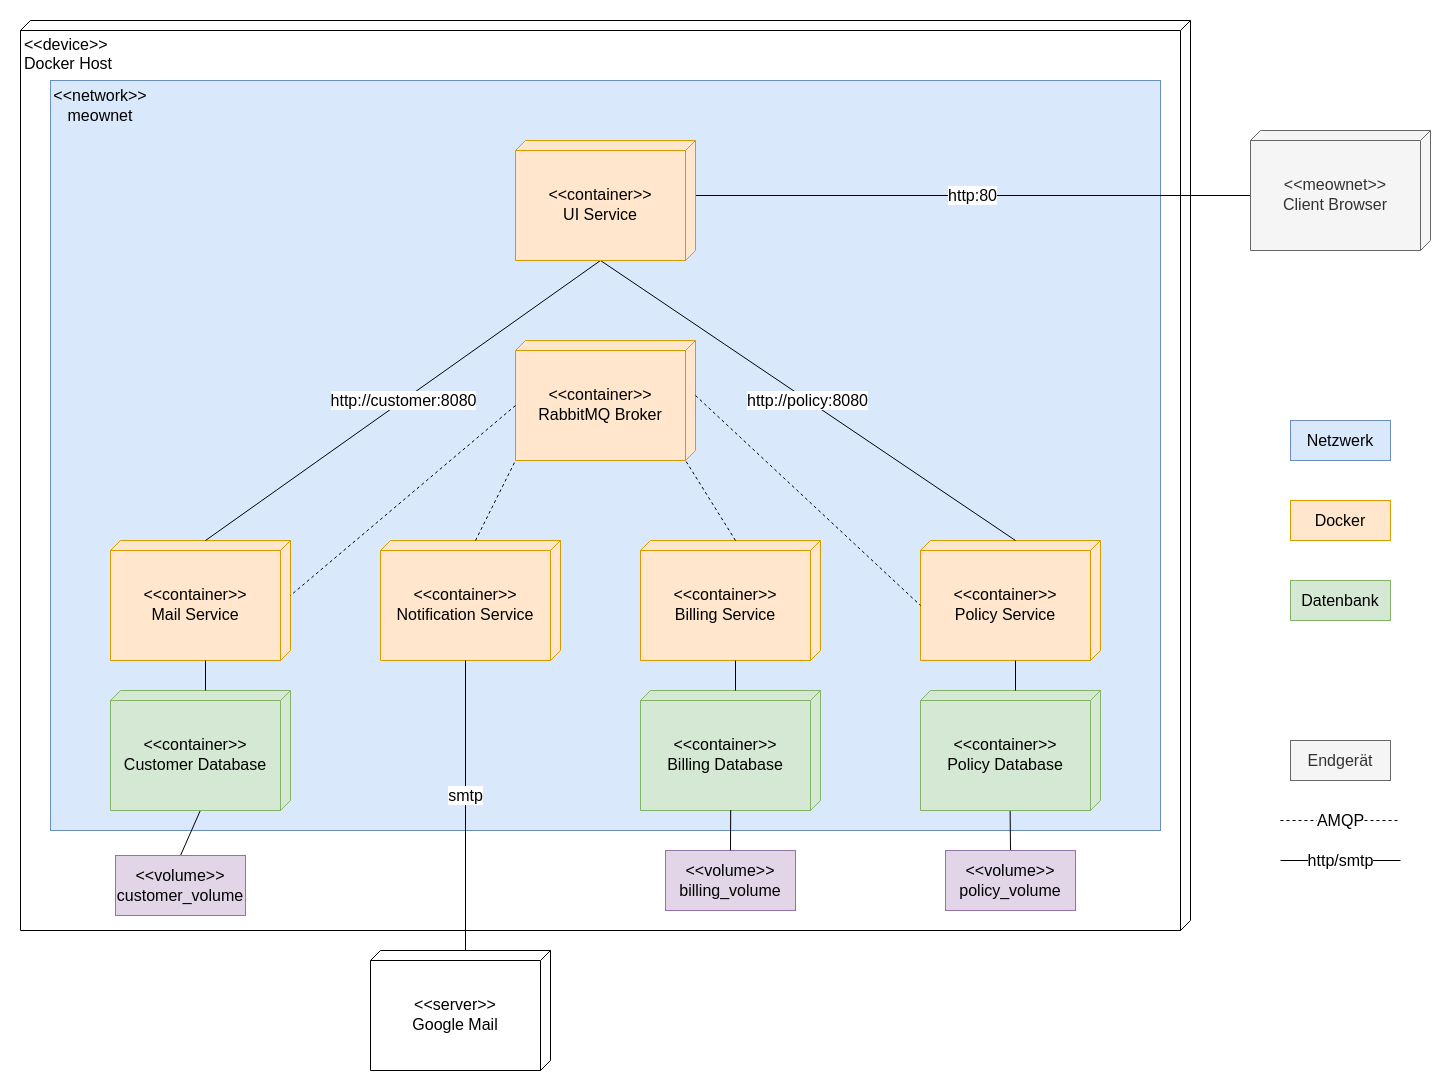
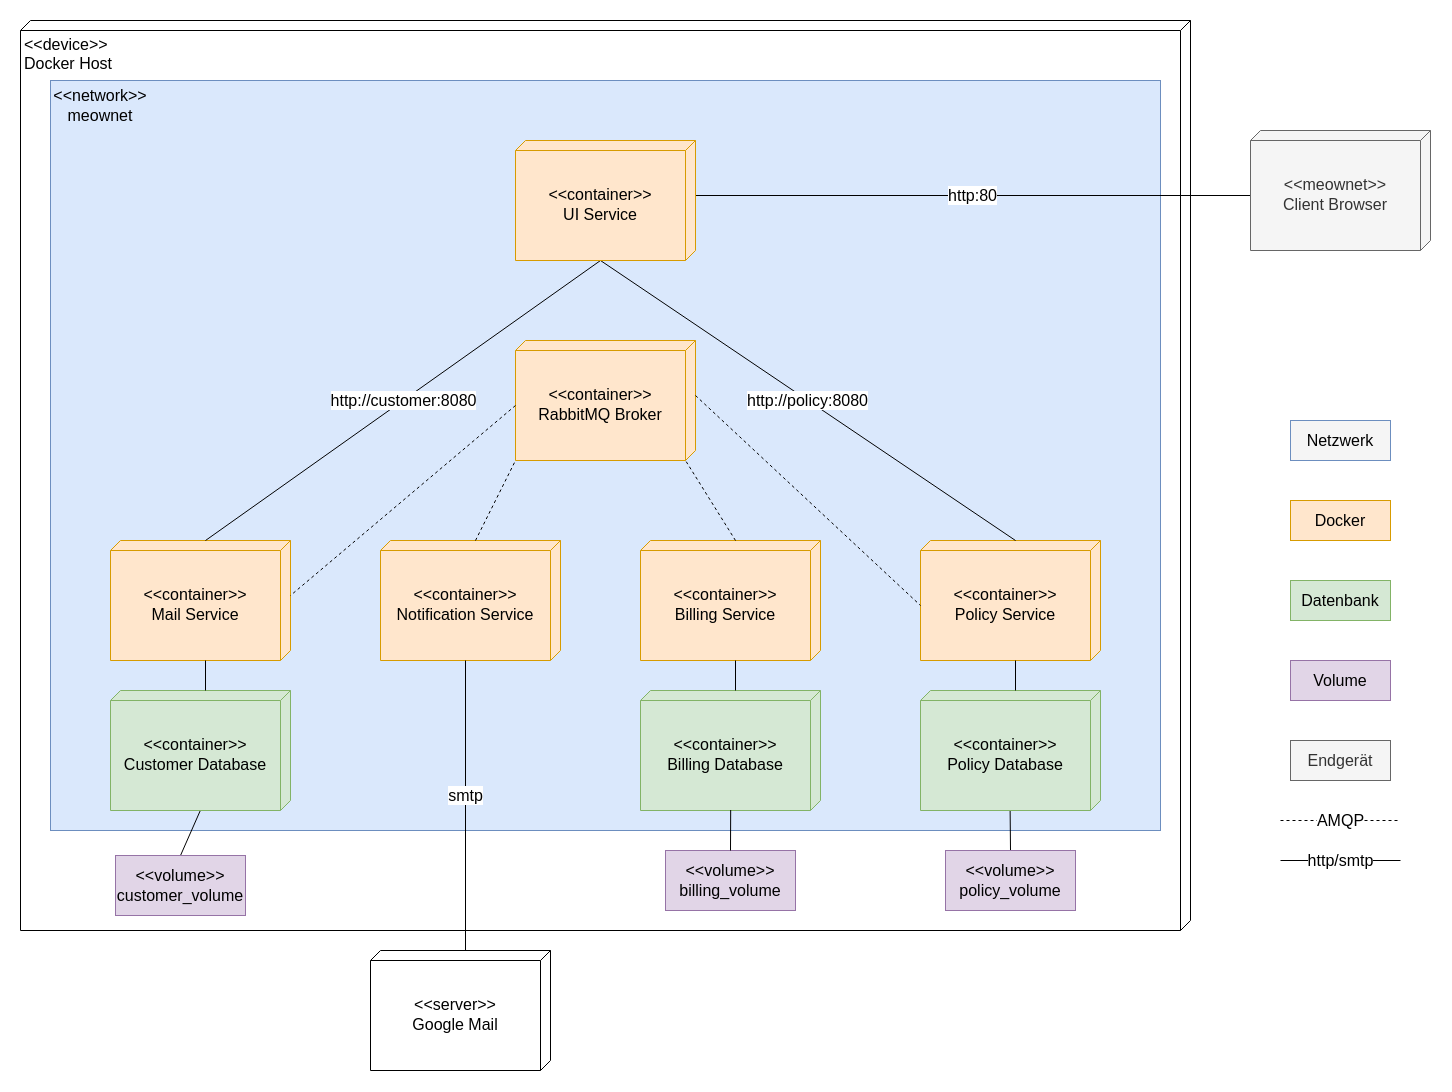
(1341, 441) -> (1341, 441)
none -> (1341, 681)
